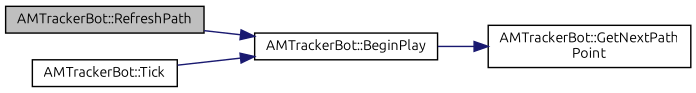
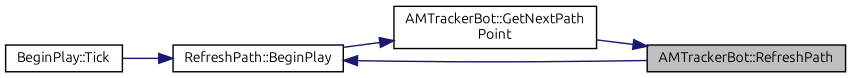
none -> (615, 42)
(346, 46) -> (258, 58)
(105, 73) -> (64, 58)
